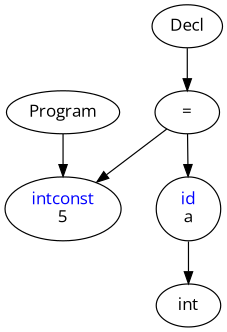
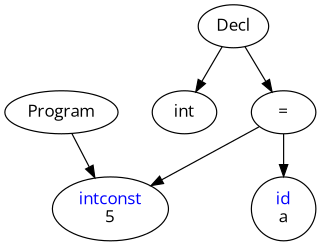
(188, 256) -> (212, 64)
